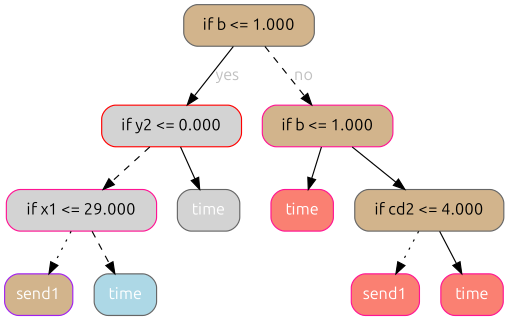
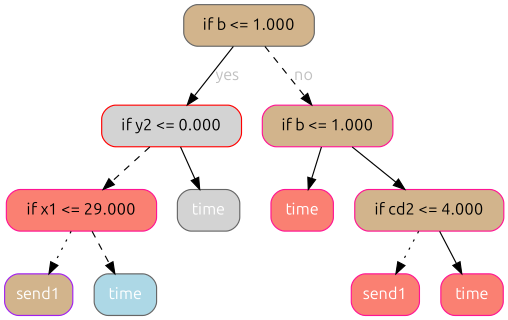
(81, 210) -> (81, 210)
(429, 210) -> (429, 210)
